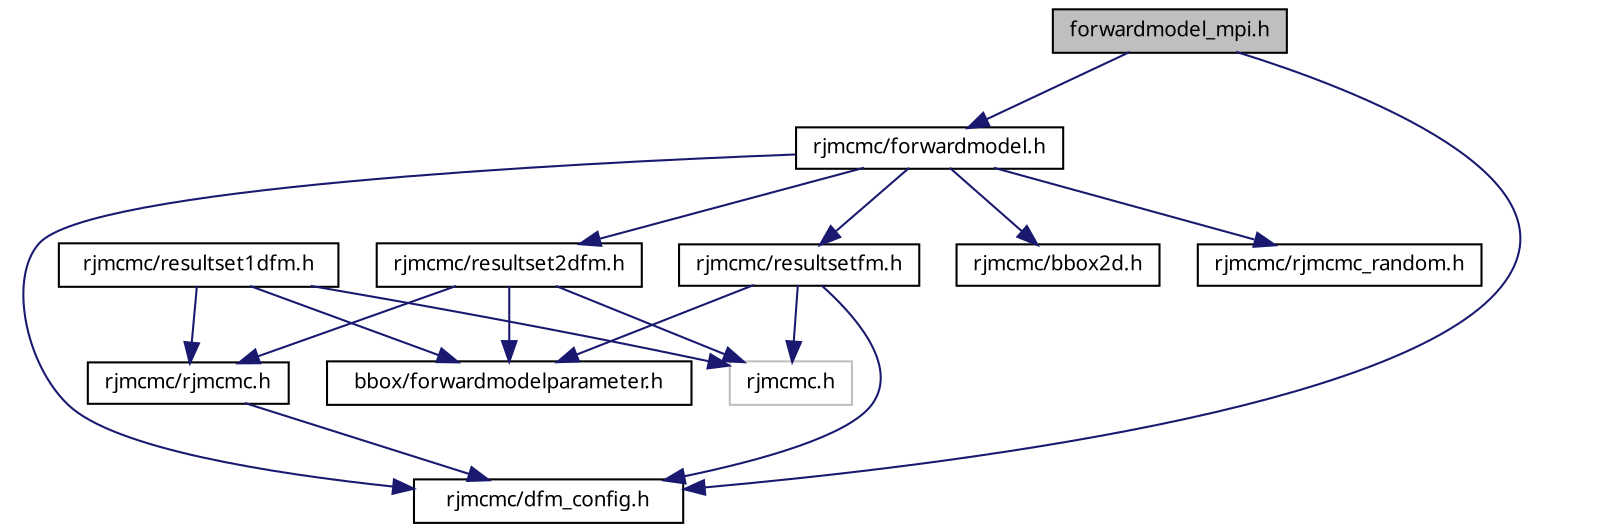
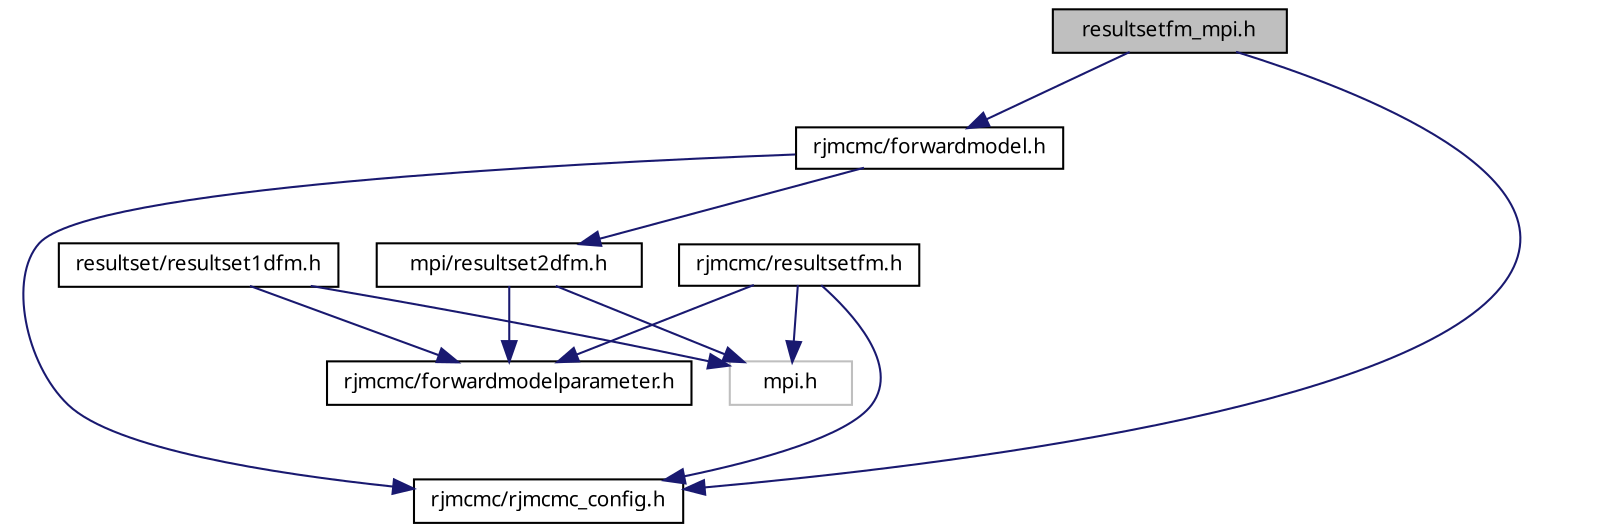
(1170, 31) -> (1170, 31)
(873, 200) -> none
(199, 265) -> (199, 265)
(509, 265) -> (509, 265)
(1058, 265) -> none
(1340, 265) -> none
(188, 383) -> none
(509, 383) -> (509, 383)
(791, 383) -> (791, 383)
(549, 501) -> (549, 501)
